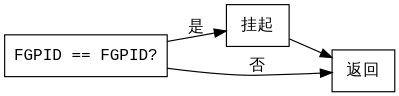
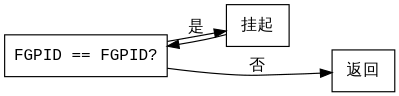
(305, 46) -> (202, 40)
